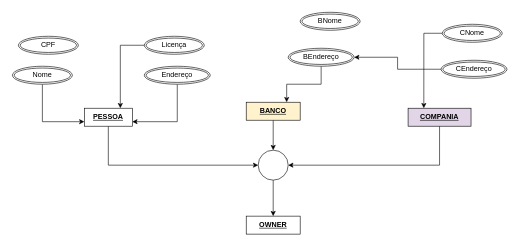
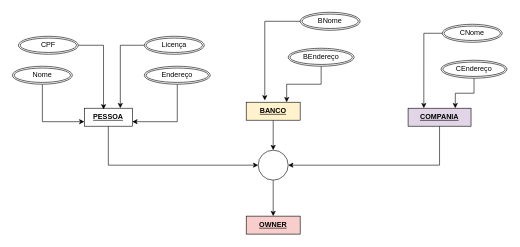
none -> (265, 21)
(398, 62) -> (456, 95)
none -> (104, 74)
(273, 225) -> (273, 225)
